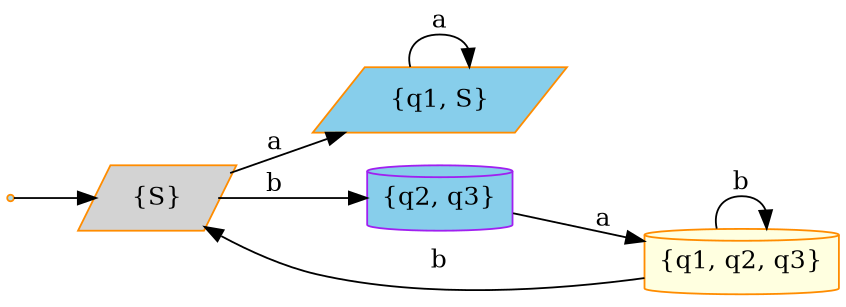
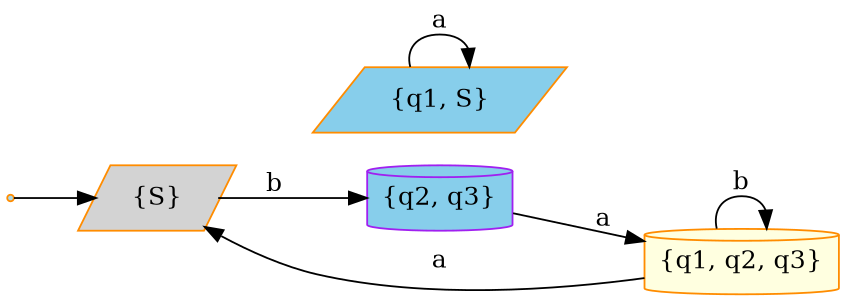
(279, 156) -> none
(440, 261) -> (440, 261)
